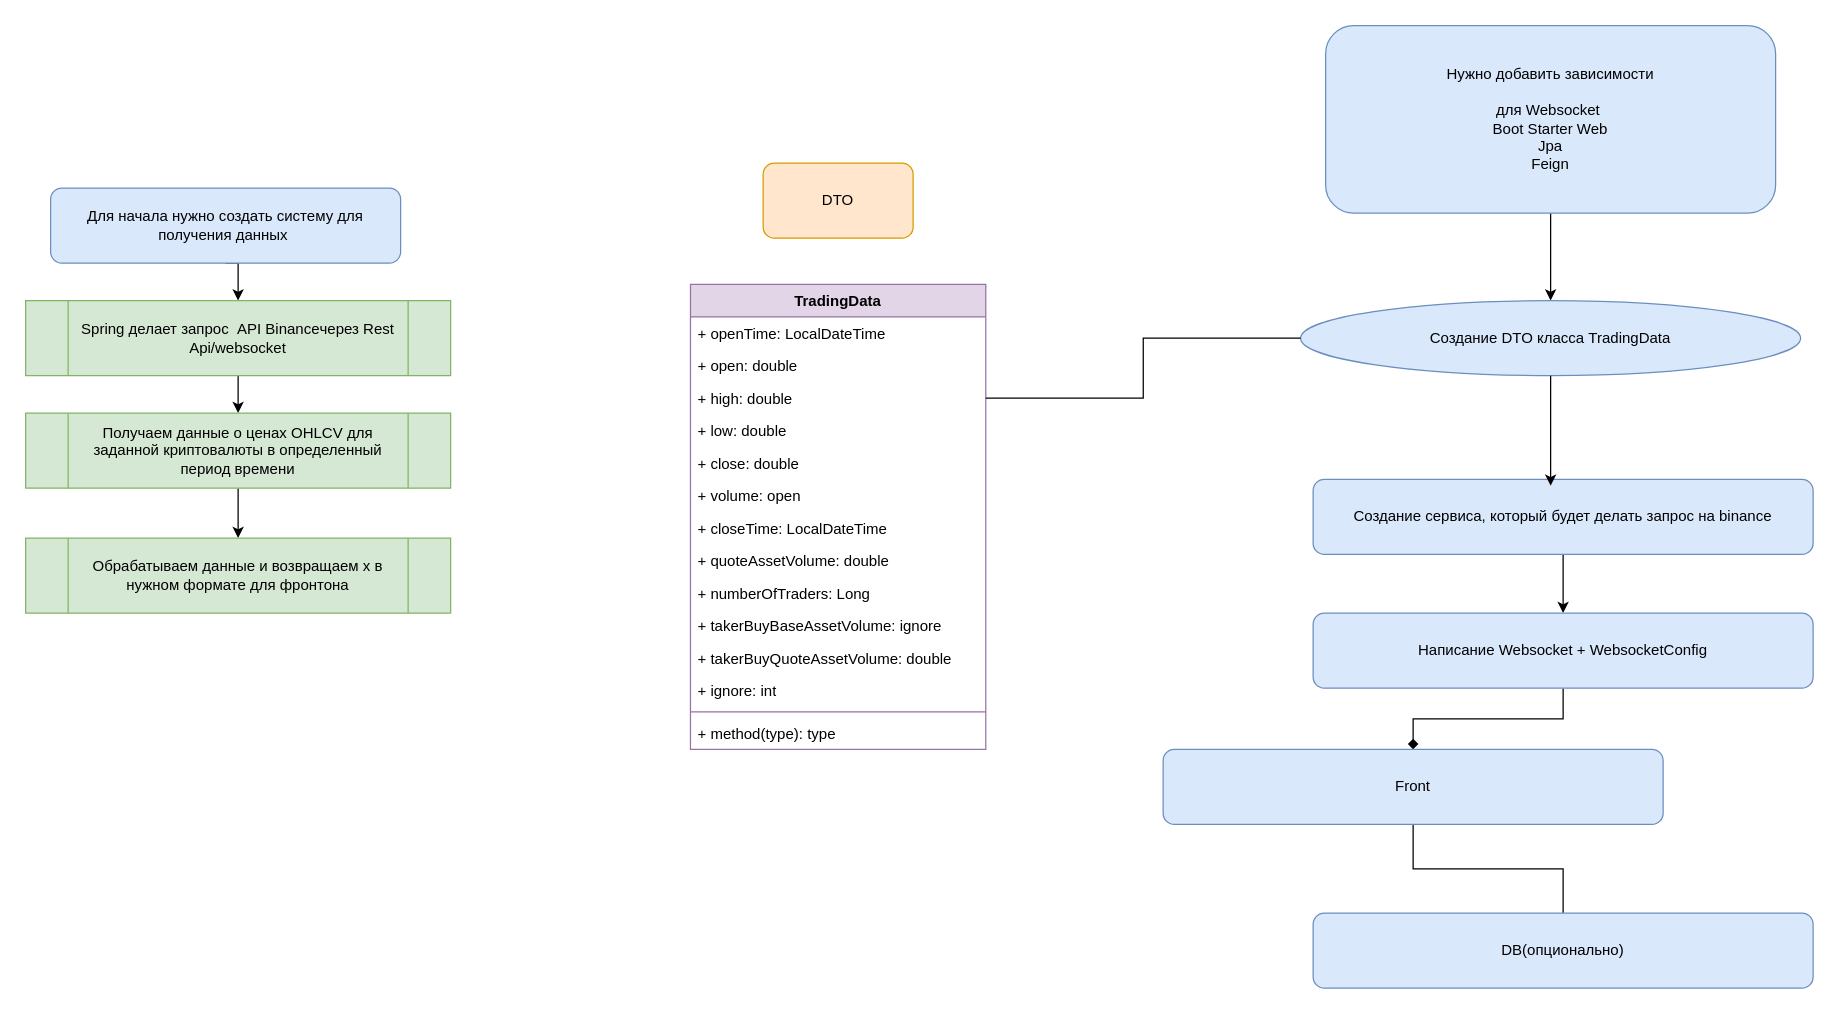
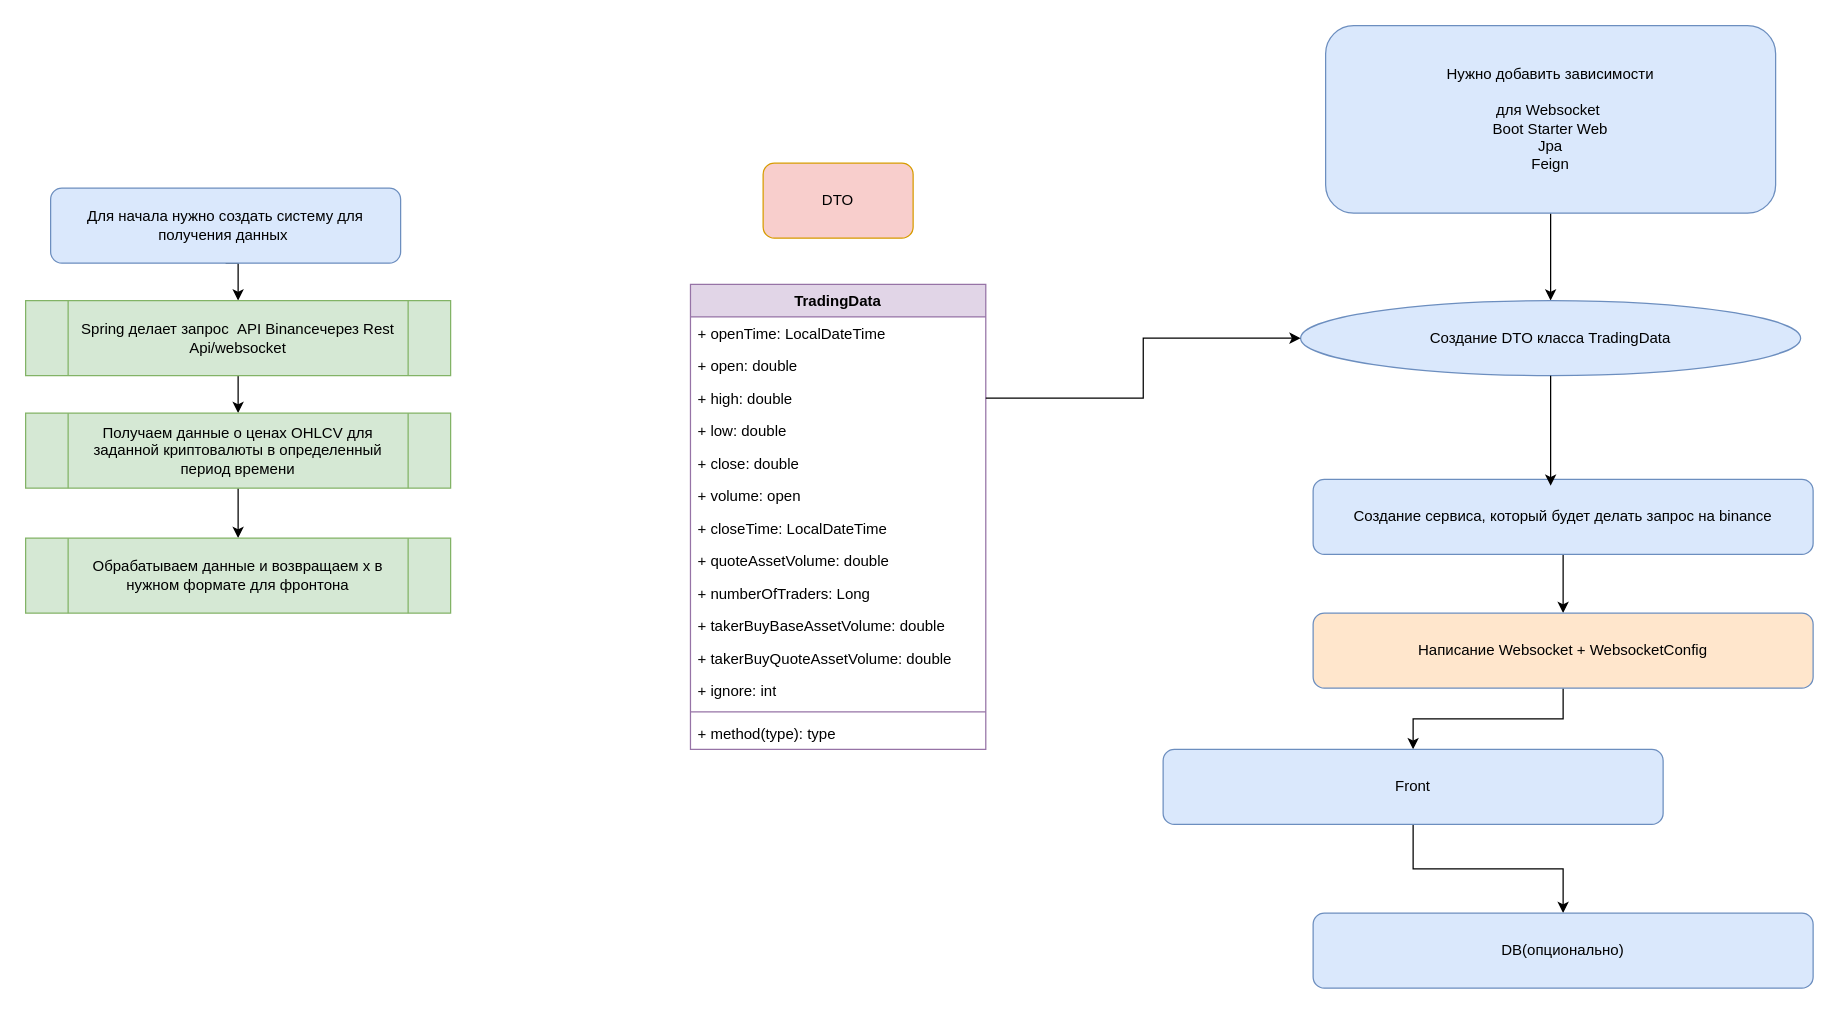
(838, 201) -> (838, 201)
(1294, 338) -> (1291, 338)
(827, 627) -> (827, 627)
(1563, 651) -> (1563, 651)
(1413, 738) -> (1413, 739)
(1563, 906) -> (1563, 903)
